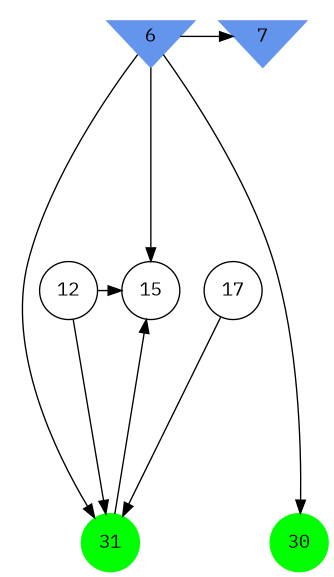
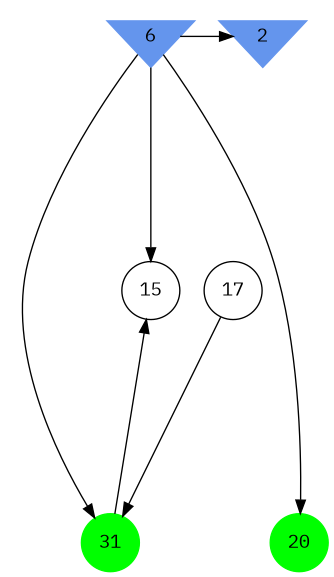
(263, 36) -> (263, 36)
(69, 291) -> none
(299, 543) -> (299, 543)
